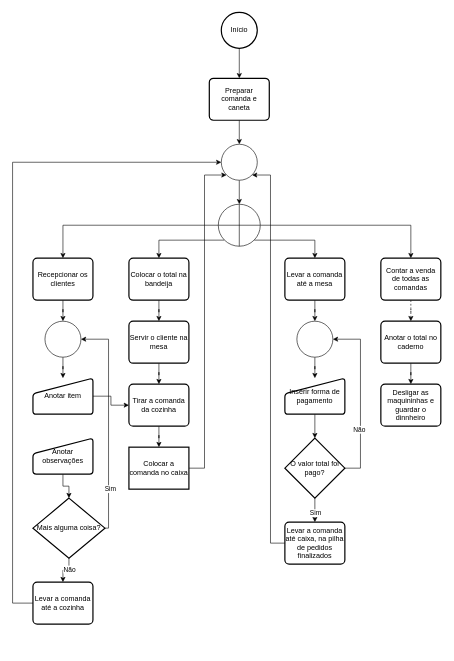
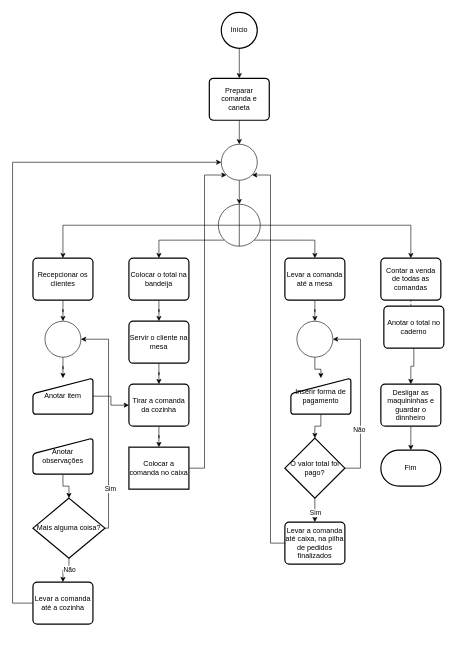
(411, 342) -> (414, 327)
(315, 396) -> (321, 396)
none -> (411, 444)
none -> (411, 468)
